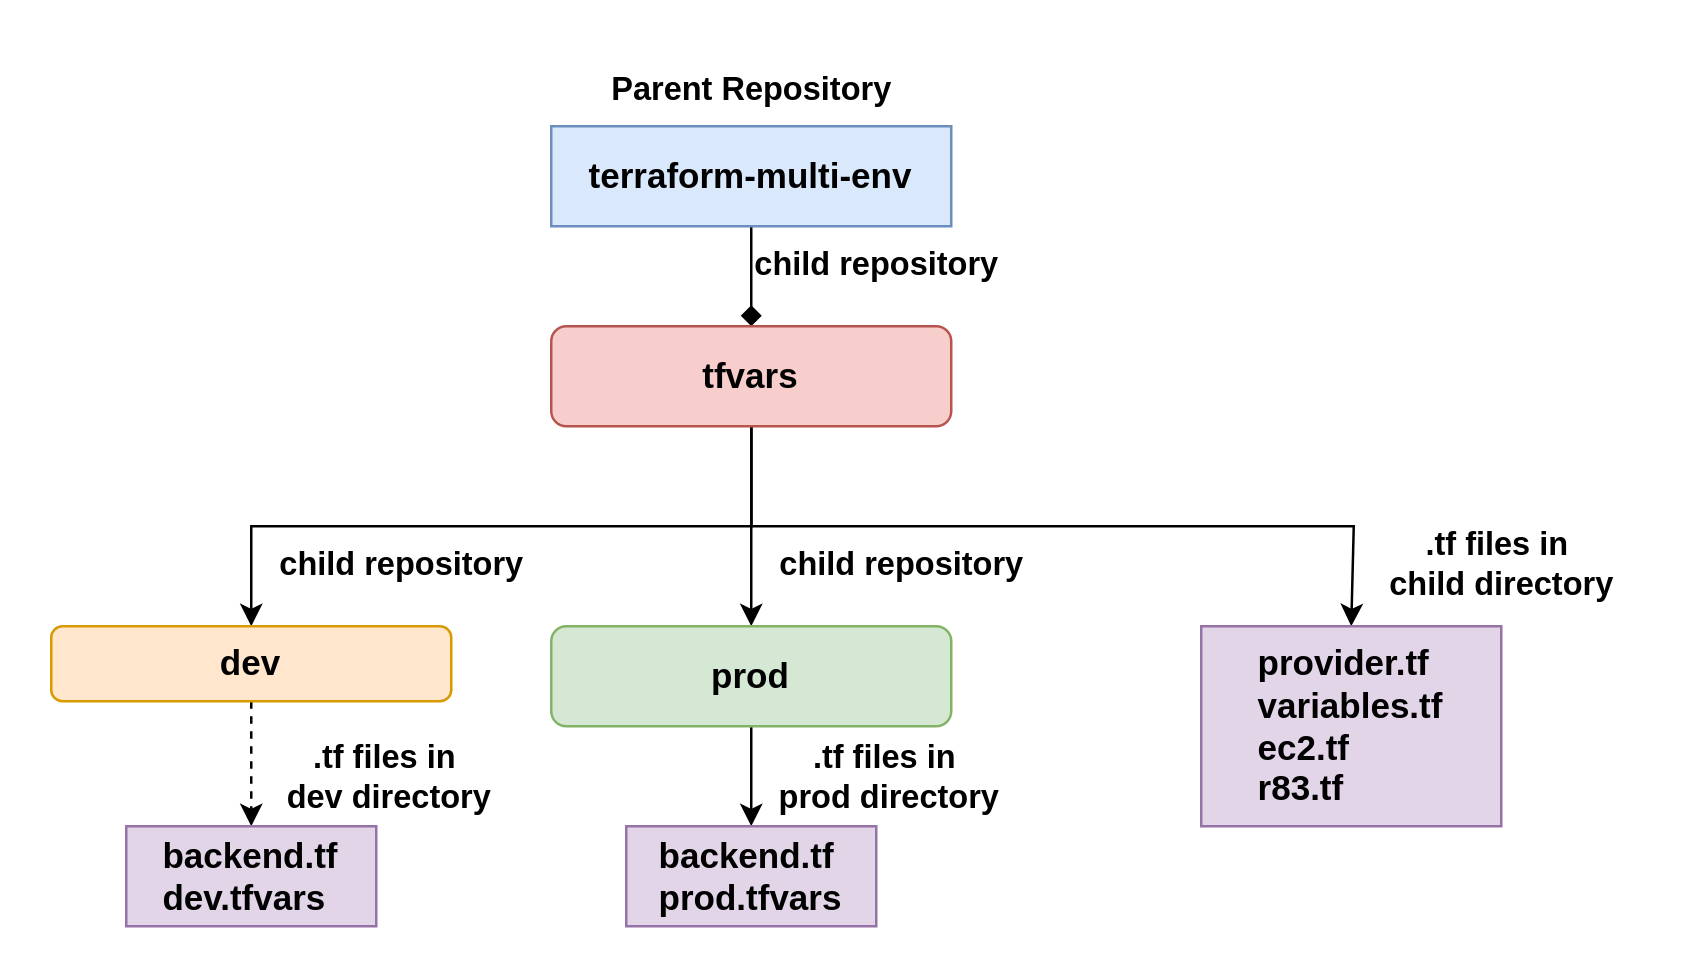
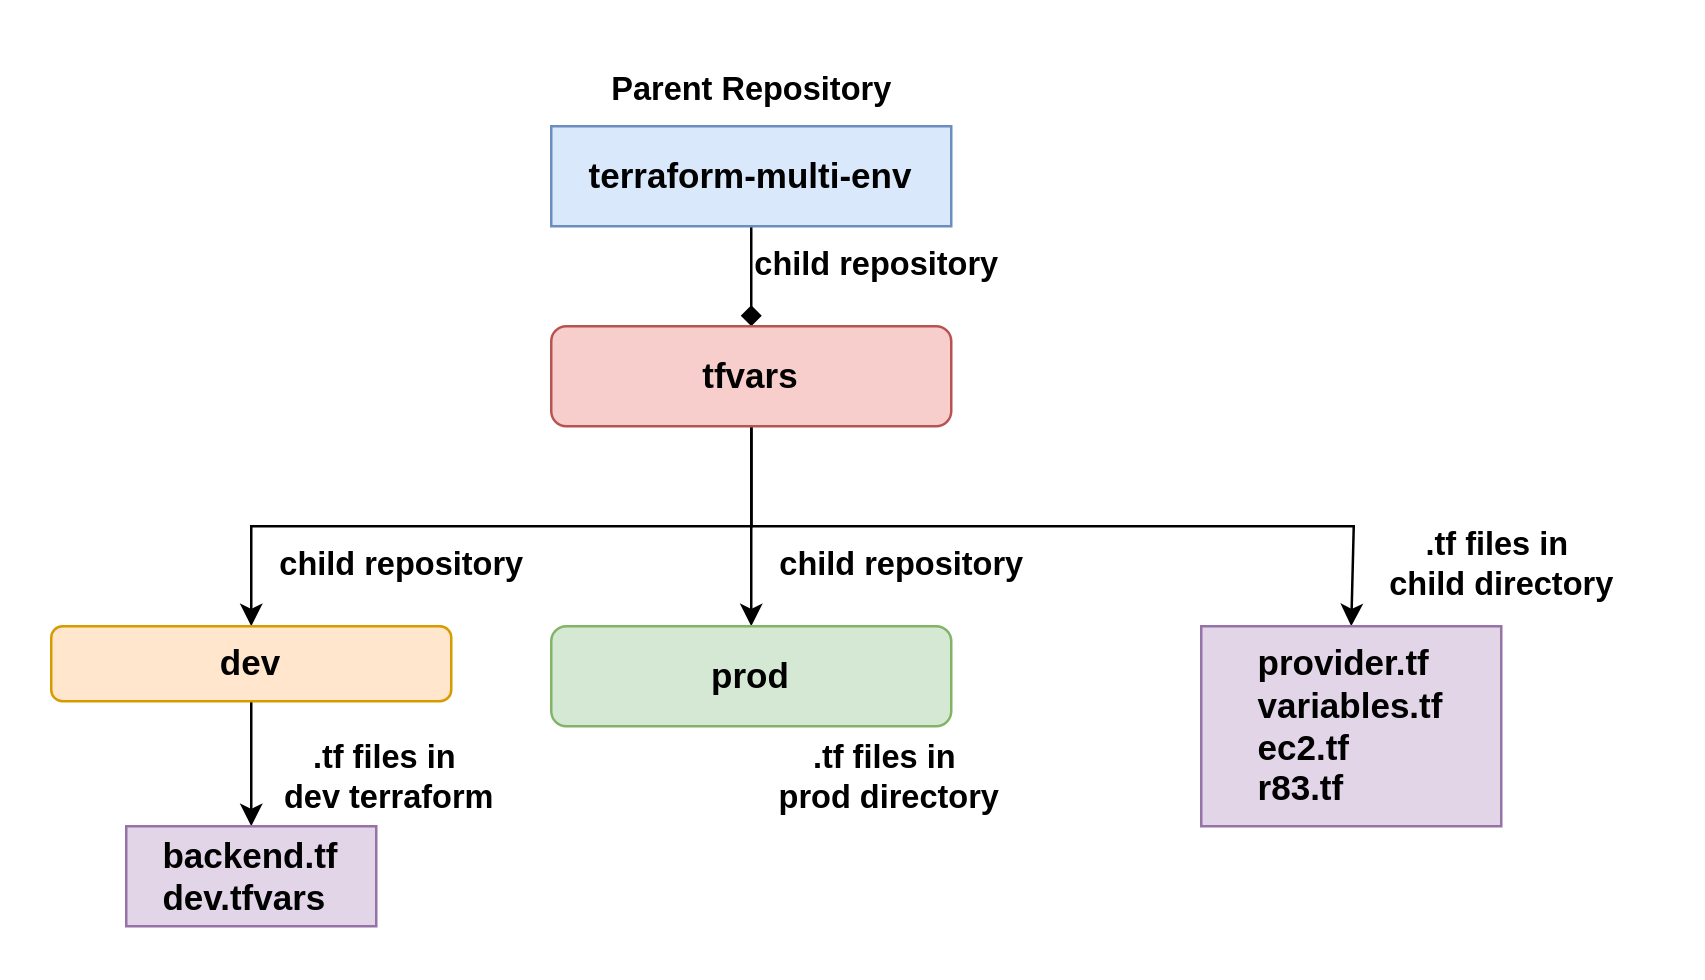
(251, 757) -> (251, 757)
(751, 768) -> none
(390, 776) -> (390, 776)
(751, 876) -> none
